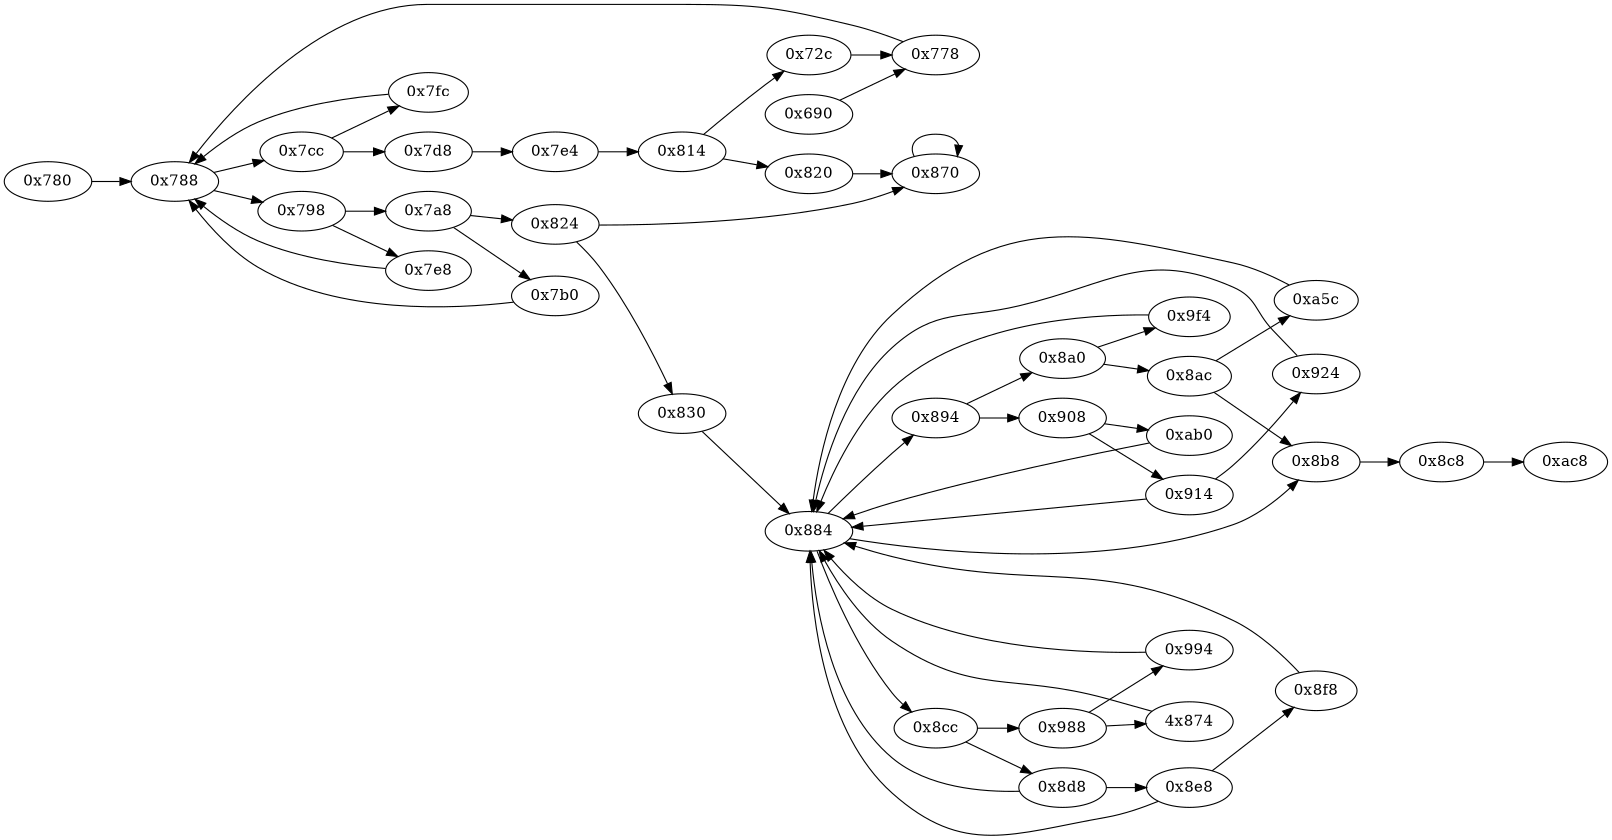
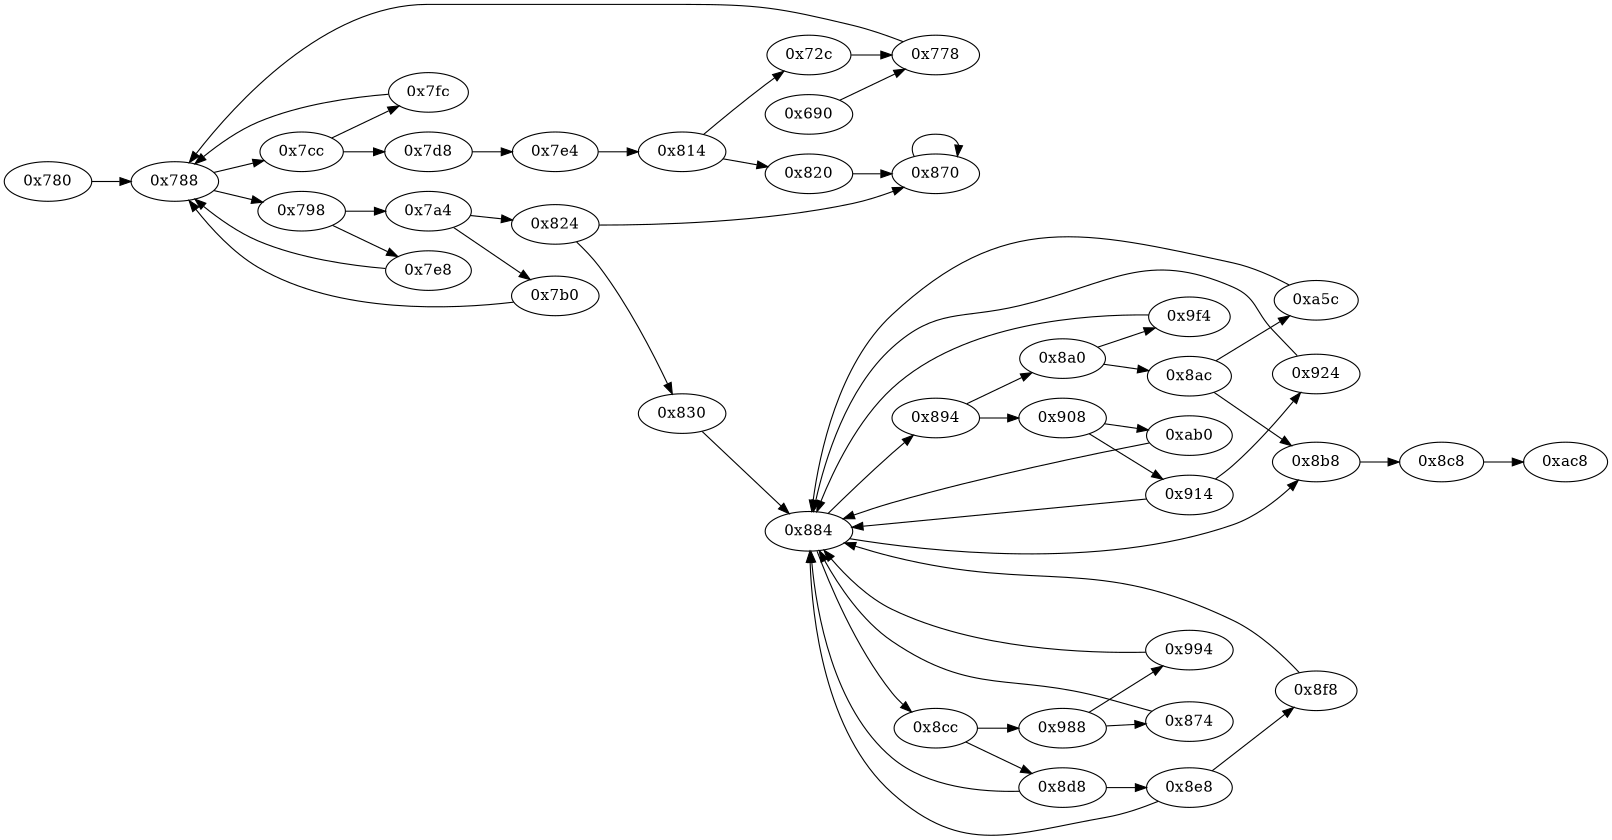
(428, 211) -> (428, 211)
(1189, 722) -> (1189, 722)
